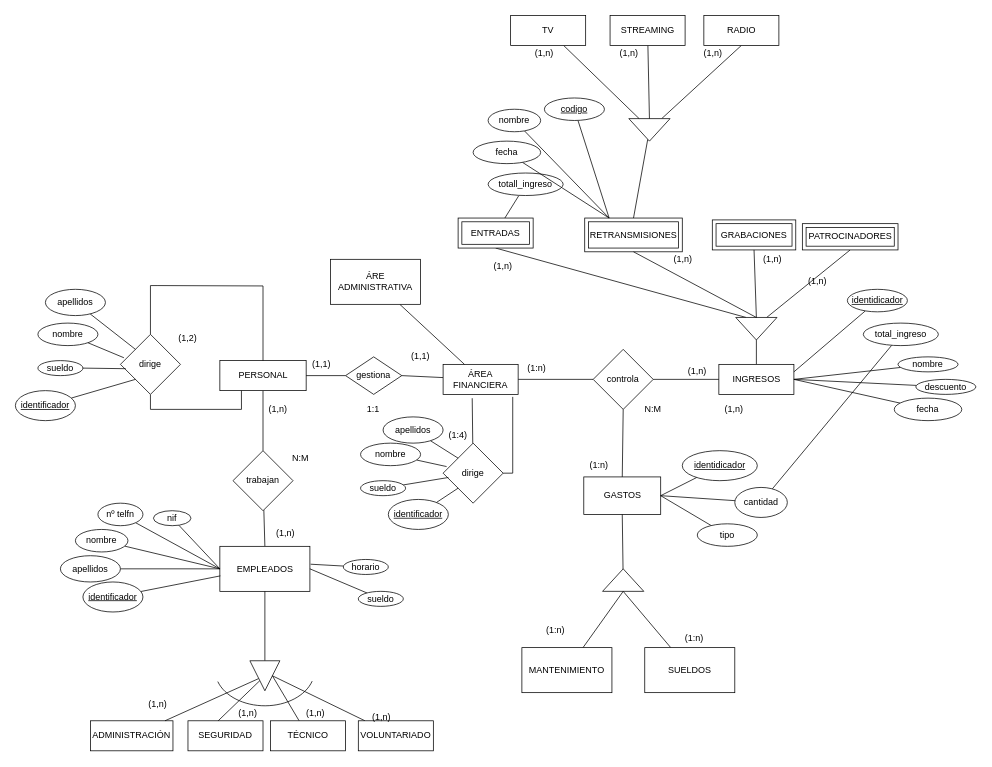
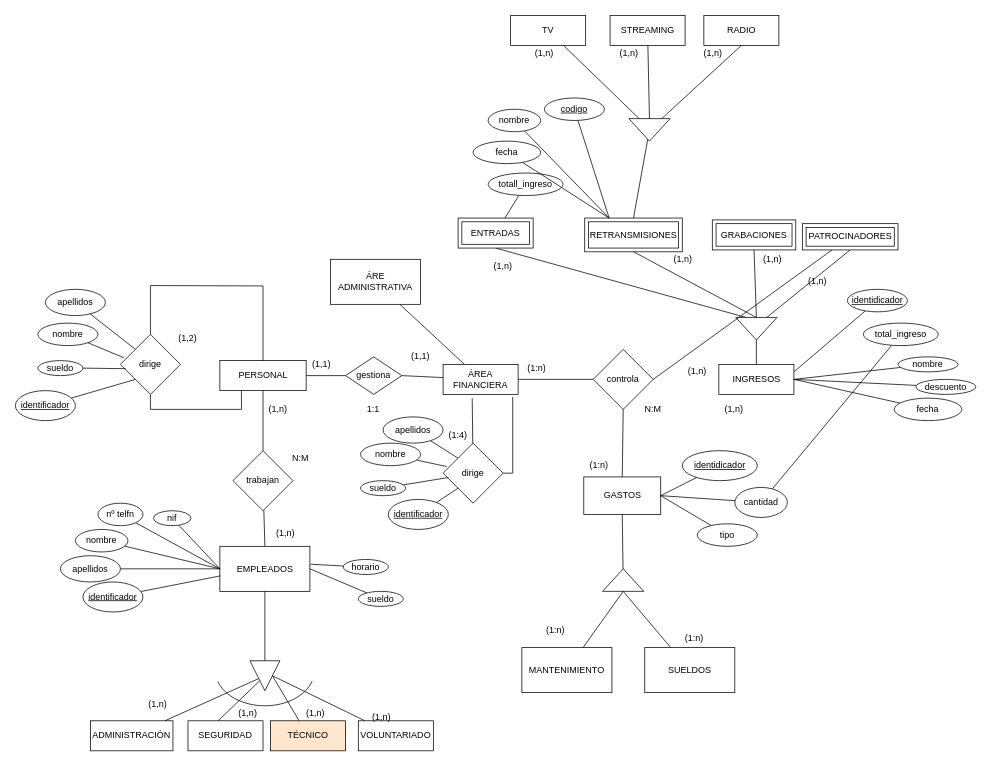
(685, 379) -> (742, 314)
(308, 735) -> (308, 735)
